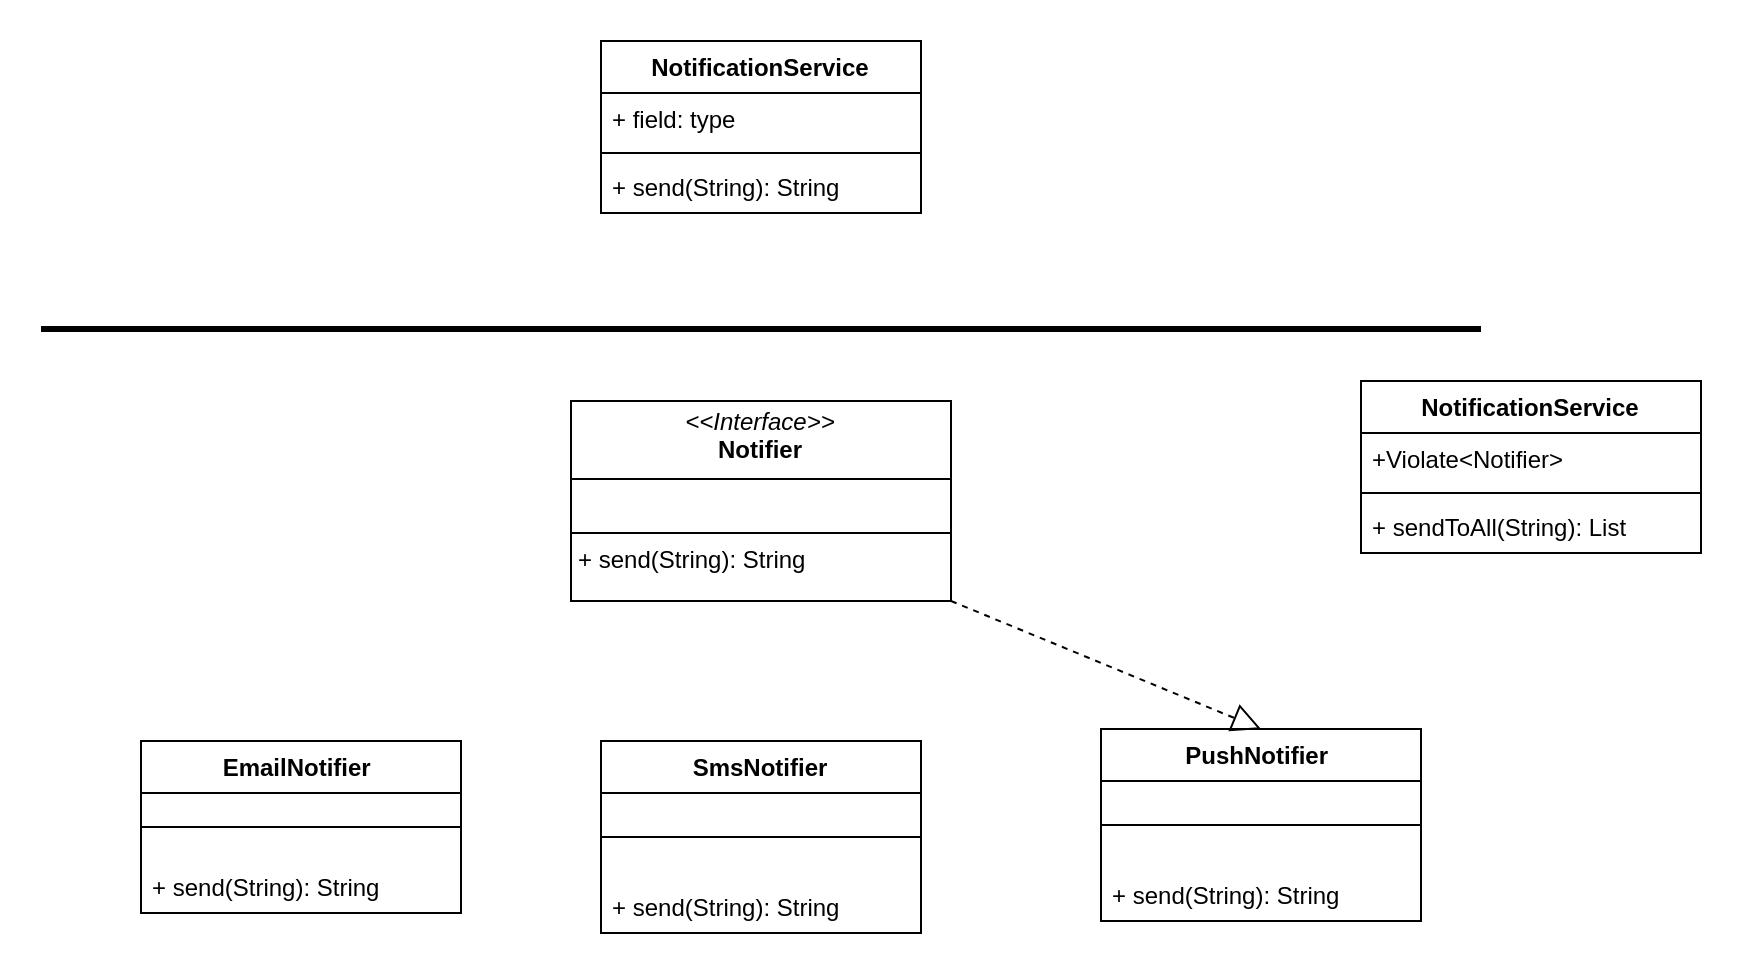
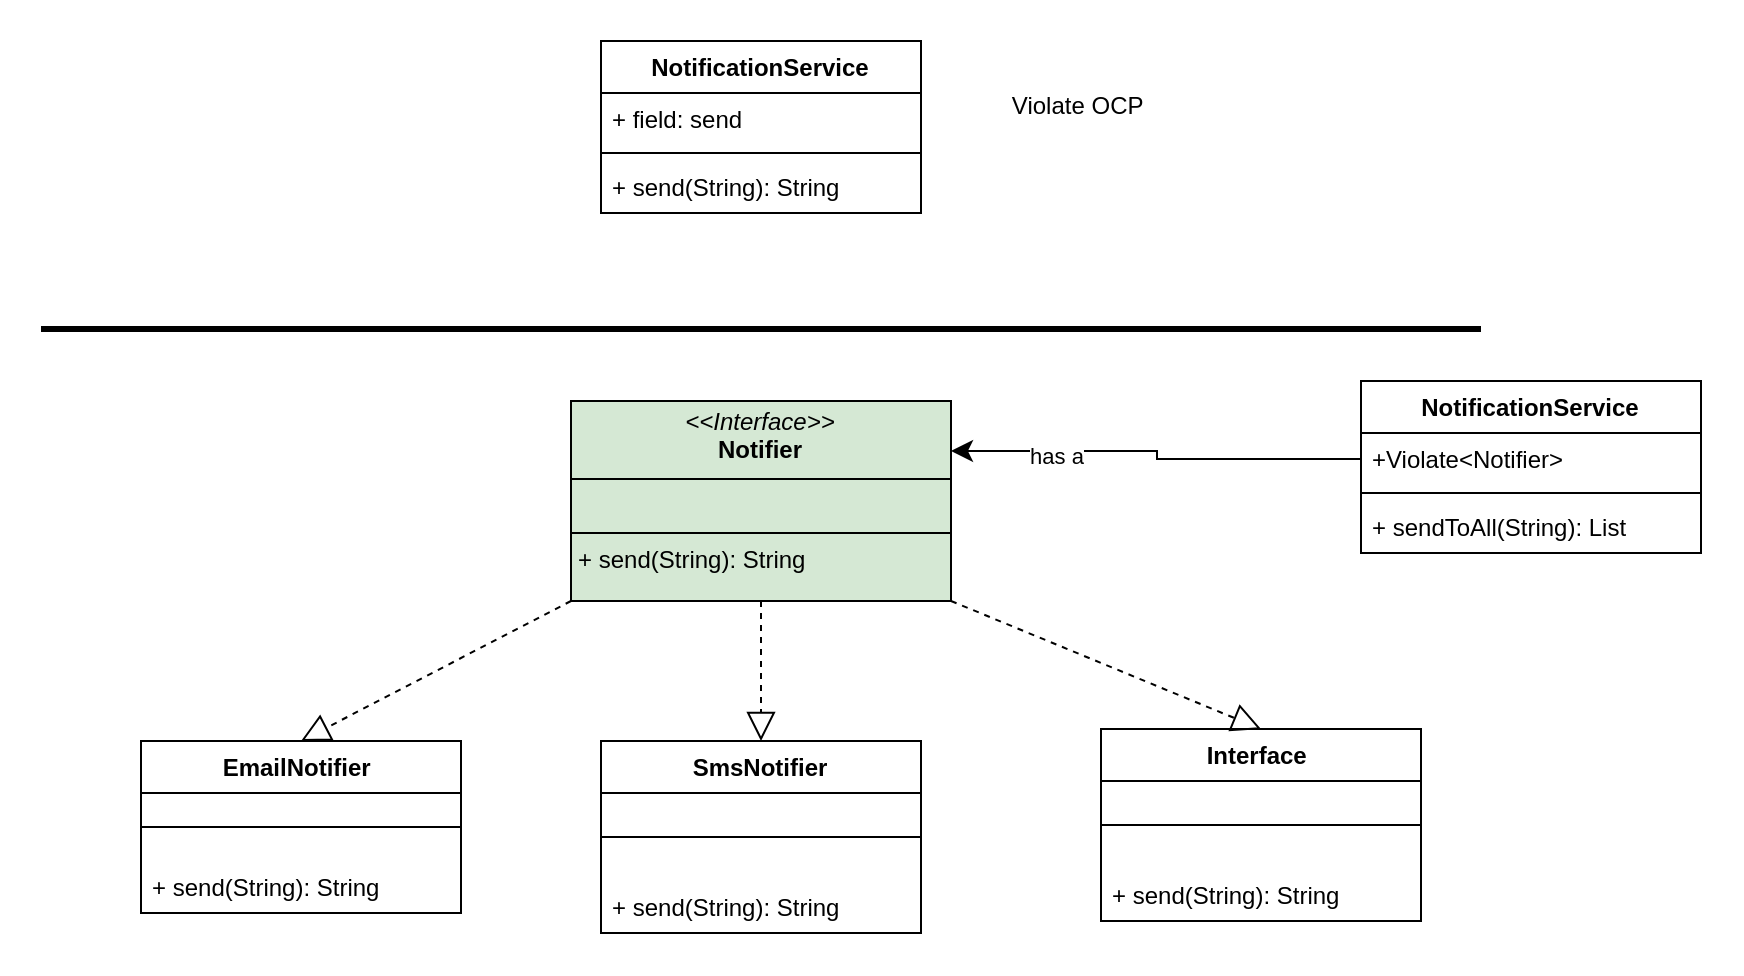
none -> (1081, 107)
(685, 121) -> (685, 121)
none -> (1159, 459)
(761, 501) -> (761, 501)
none -> (761, 656)
none -> (449, 664)
(1261, 757) -> (1261, 757)
